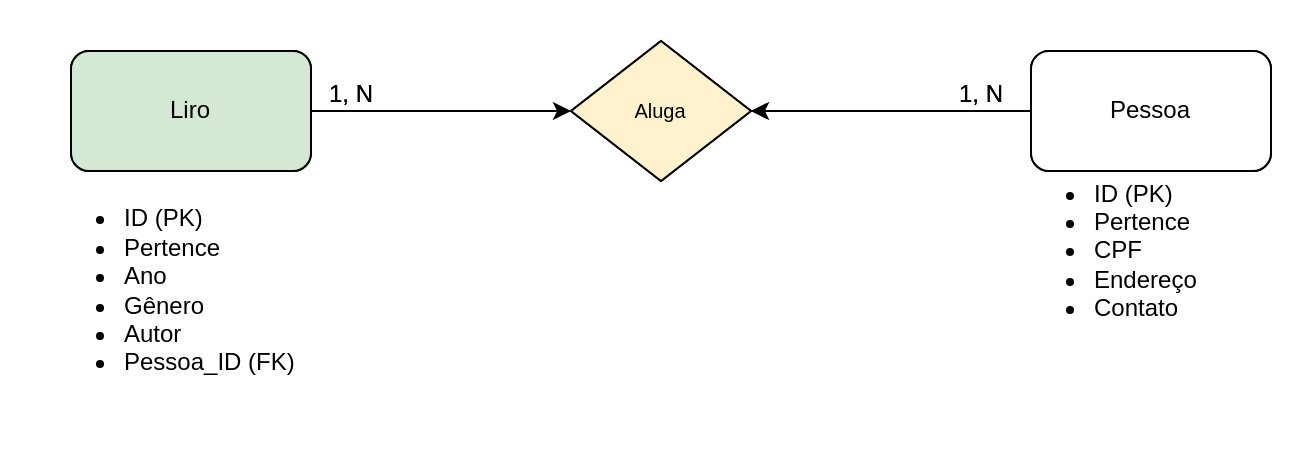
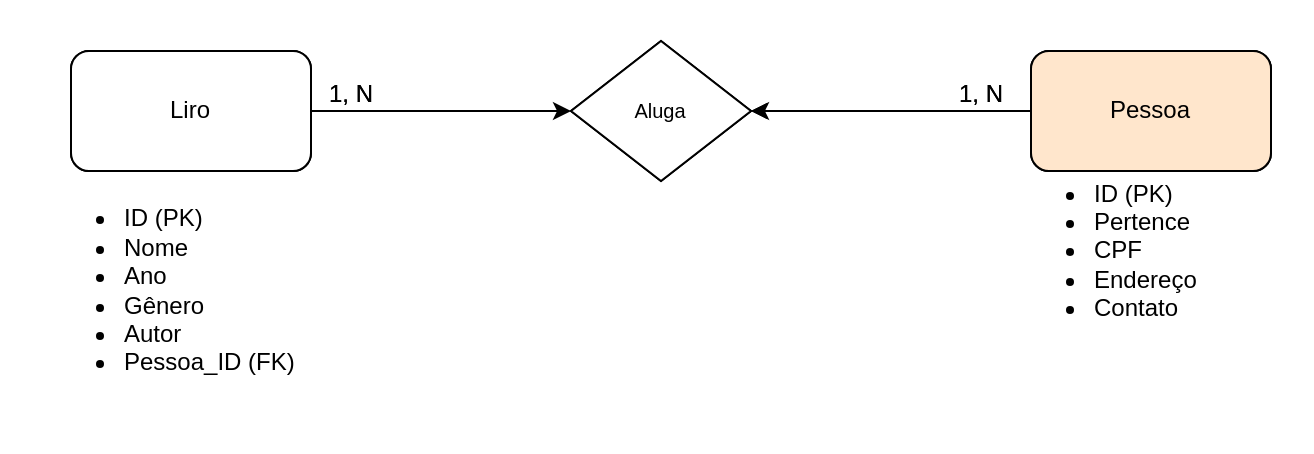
(191, 111) -> (191, 111)
(661, 111) -> (661, 111)
(1151, 111) -> (1151, 111)
(136, 291) -> (136, 291)
